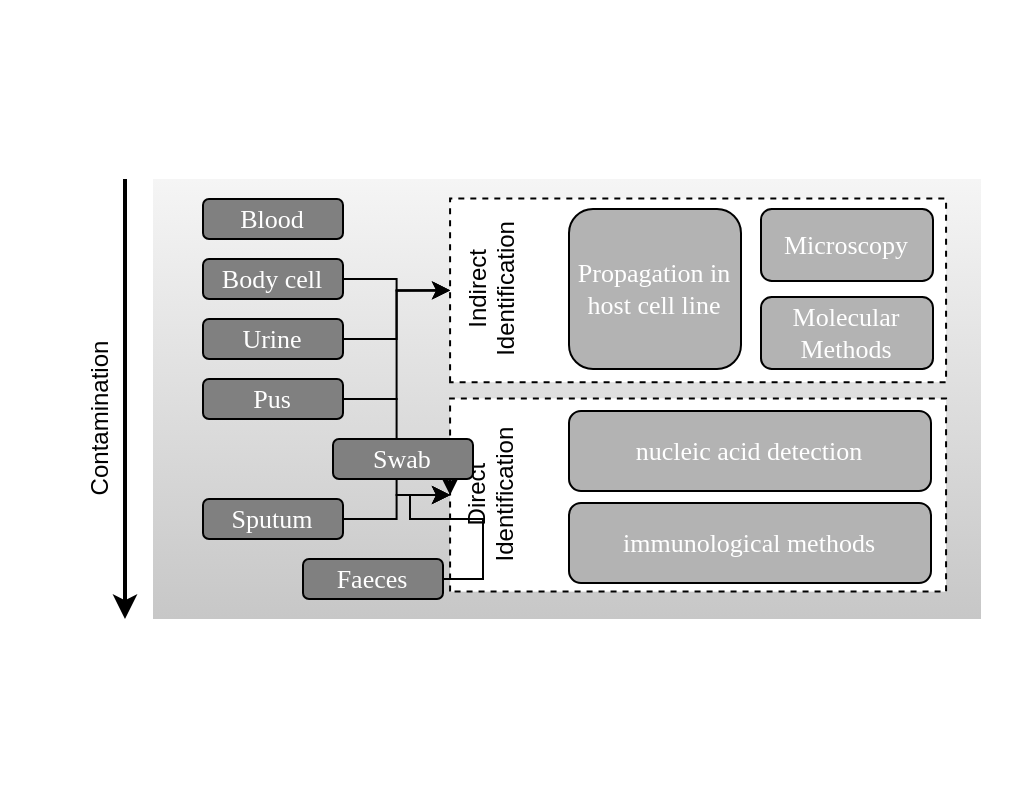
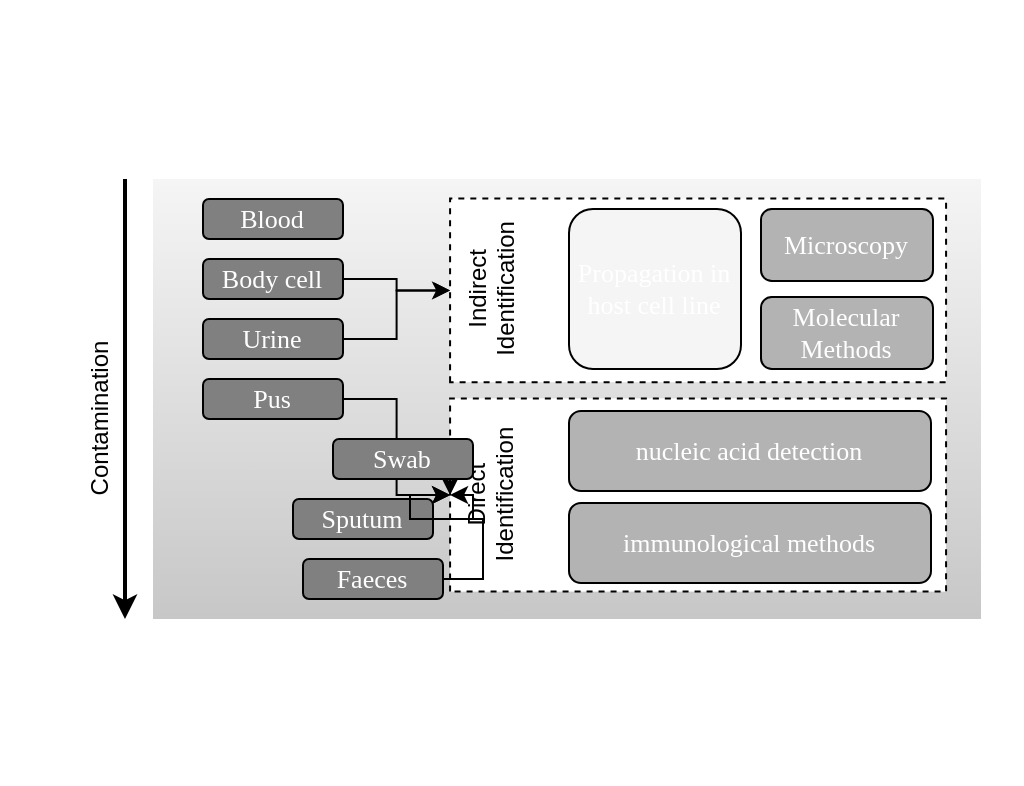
(655, 289) -> (655, 289)
(397, 369) -> none
(273, 519) -> (363, 519)
